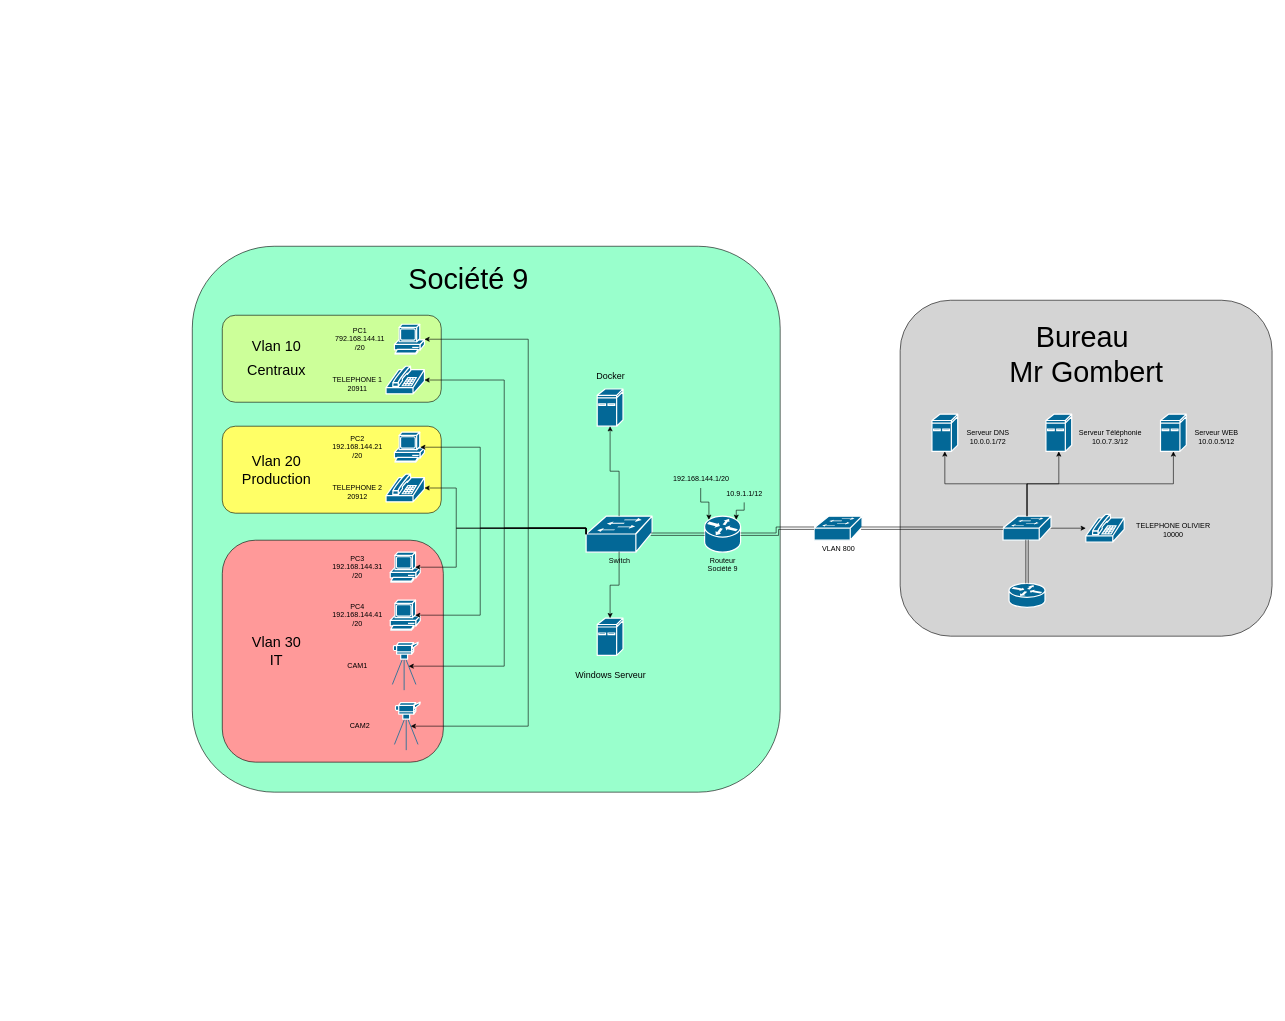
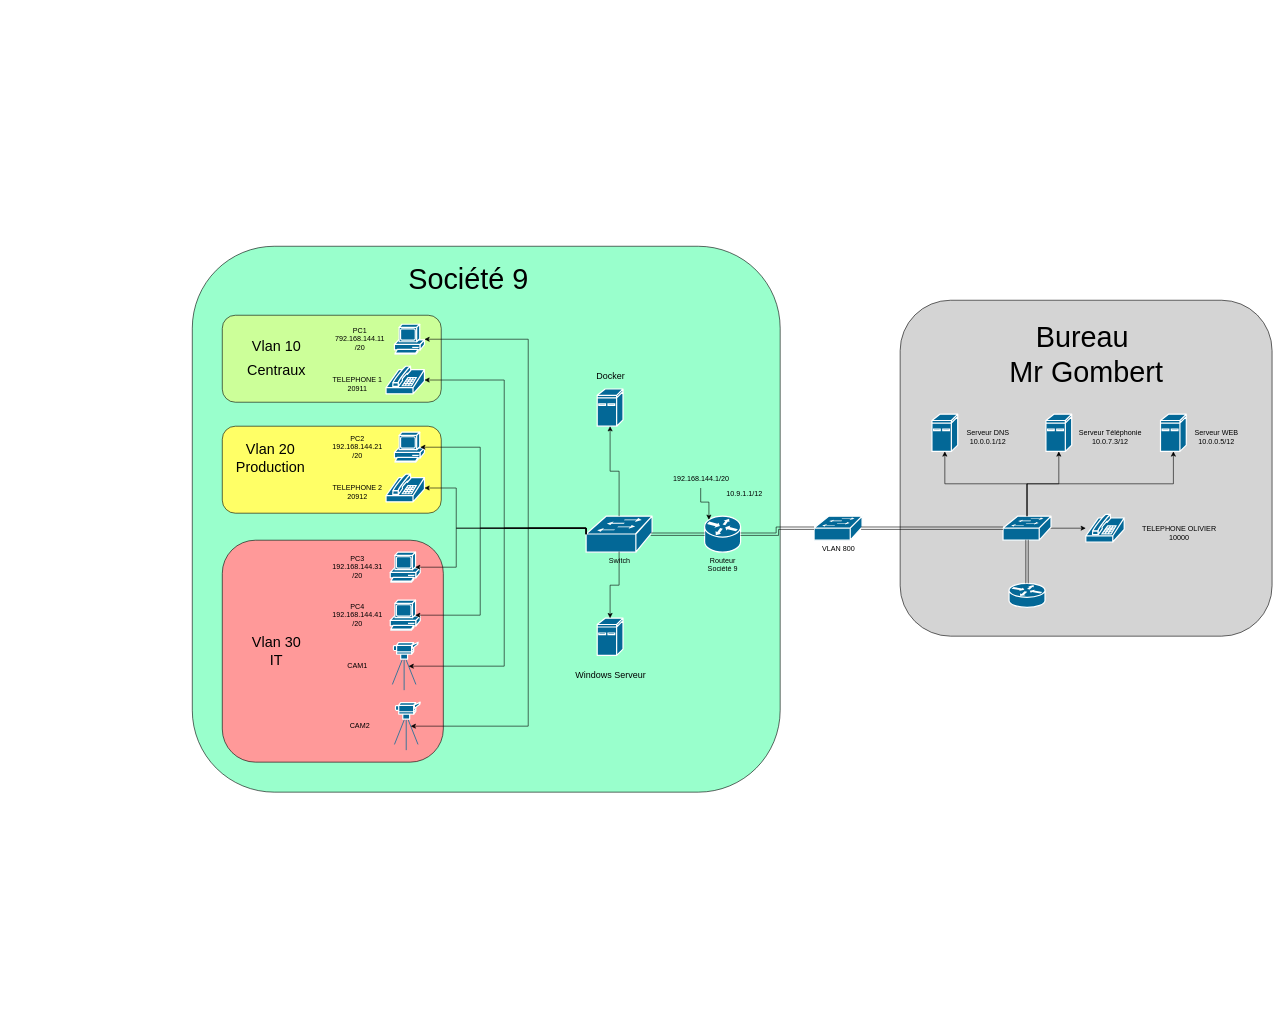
(988, 437) -> (988, 437)
(276, 470) -> (270, 458)
(736, 513) -> none
(1173, 530) -> (1179, 533)
